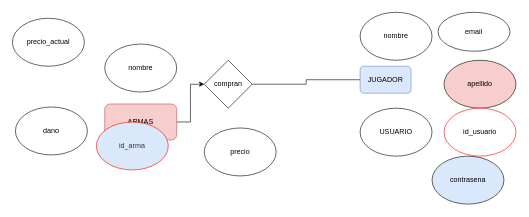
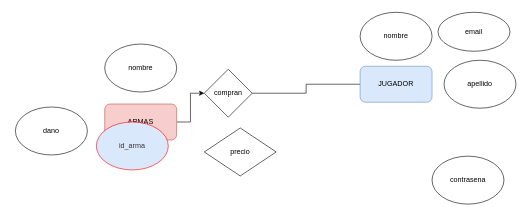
(48, 42) -> none
(386, 80) -> (396, 84)
(228, 84) -> (228, 93)
(480, 84) -> (480, 84)
(396, 132) -> none
(480, 132) -> none
(240, 152) -> (240, 152)
(468, 180) -> (468, 180)
